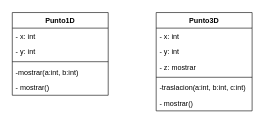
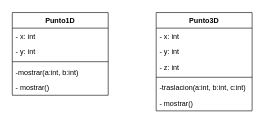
(181, 67) -> (172, 67)
